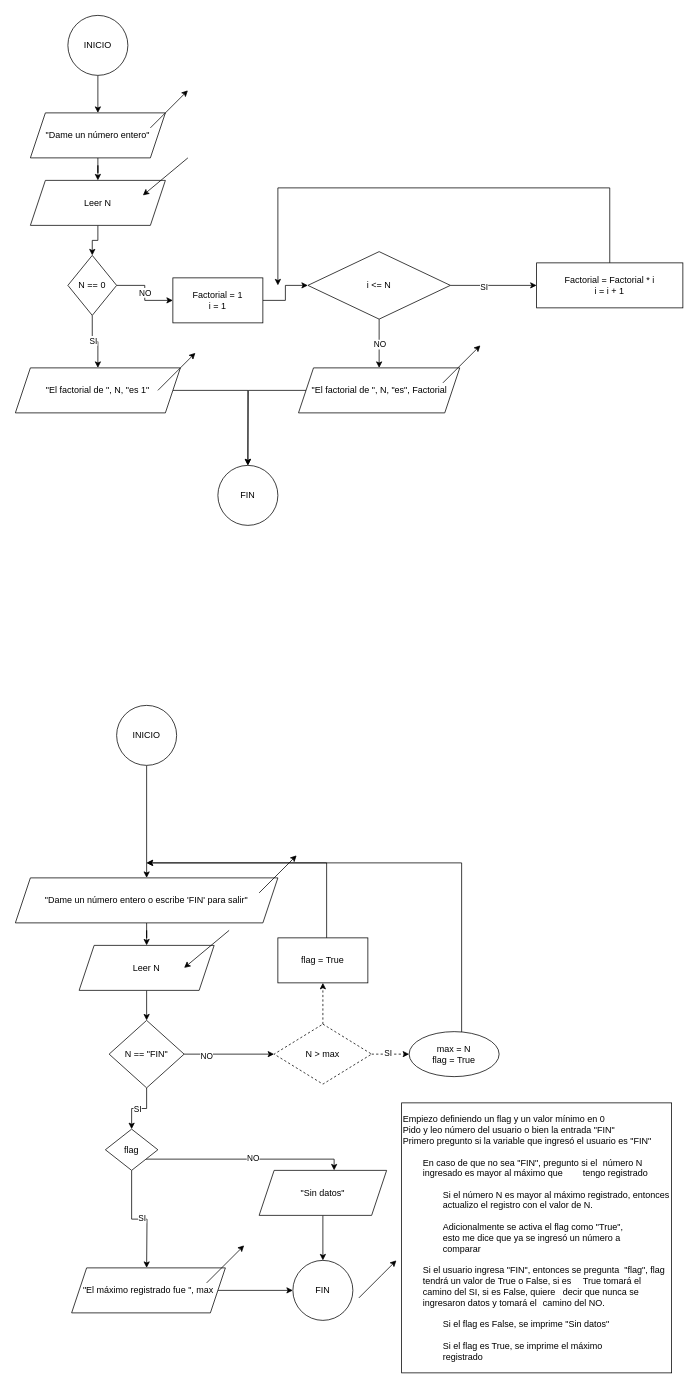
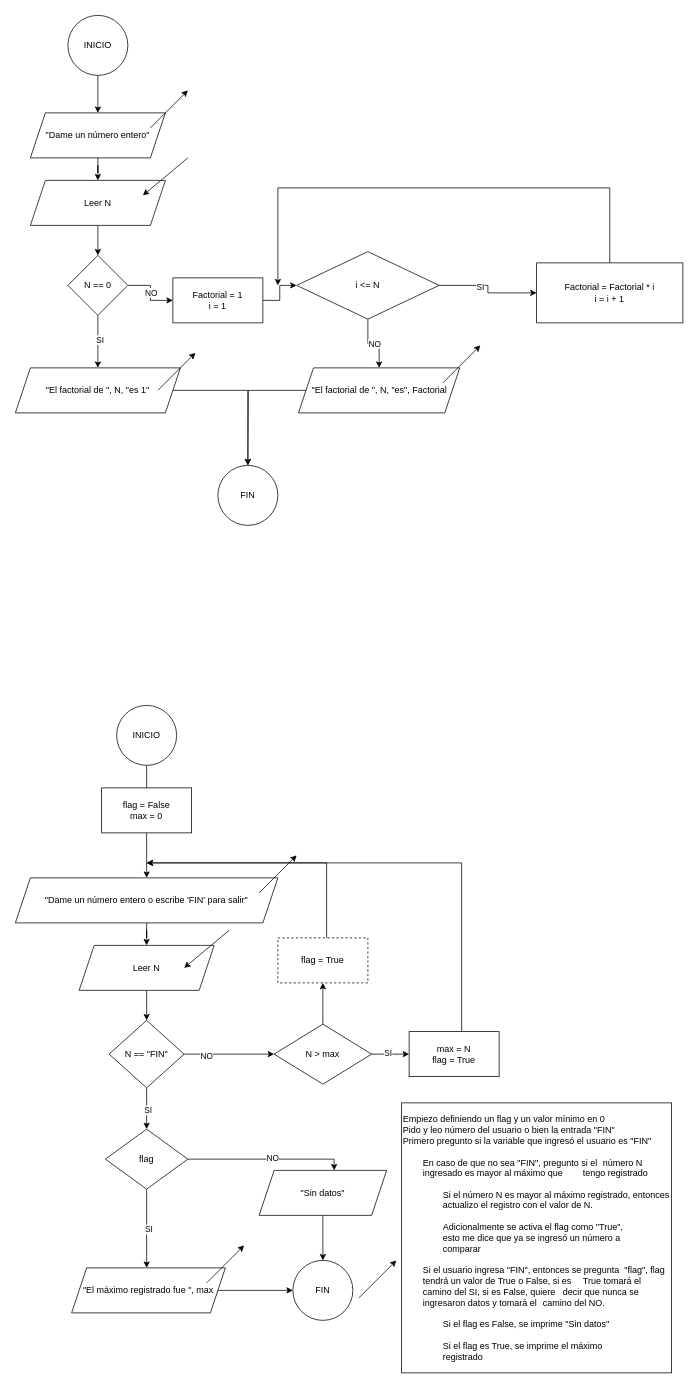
(92, 285) -> (98, 285)
(379, 285) -> (368, 285)
(610, 285) -> (610, 293)
none -> (147, 810)
(323, 960) -> (323, 960)
(323, 1006) -> (323, 1006)
(323, 1054) -> (323, 1054)
(390, 1054) -> (390, 1054)
(454, 1054) -> (454, 1054)
(132, 1150) -> (147, 1159)
